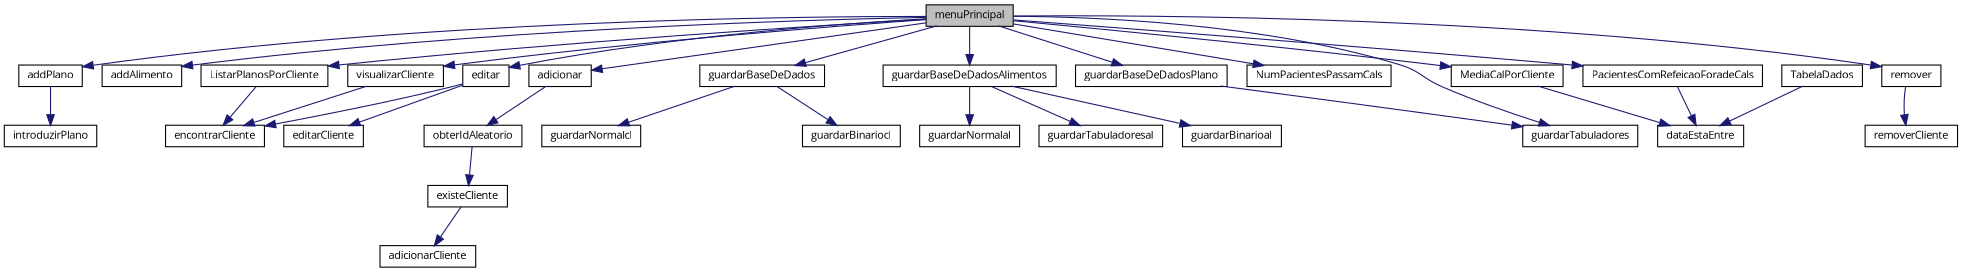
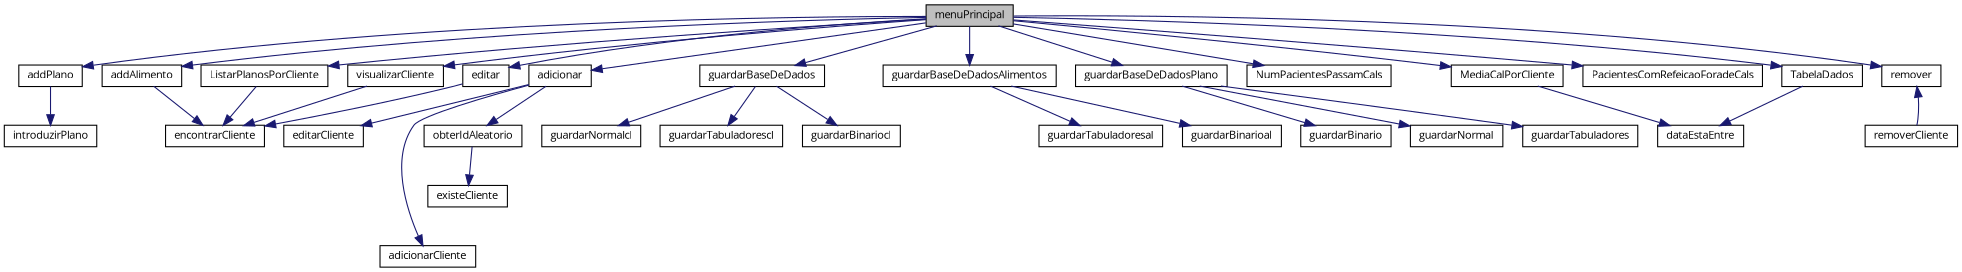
(1216, 29) -> (1393, 32)
(1684, 101) -> none
(1904, 101) -> (1918, 111)
none -> (174, 102)
(411, 104) -> (430, 109)
none -> (721, 136)
(970, 136) -> none
none -> (1346, 136)
none -> (1457, 136)
(451, 222) -> (416, 123)
